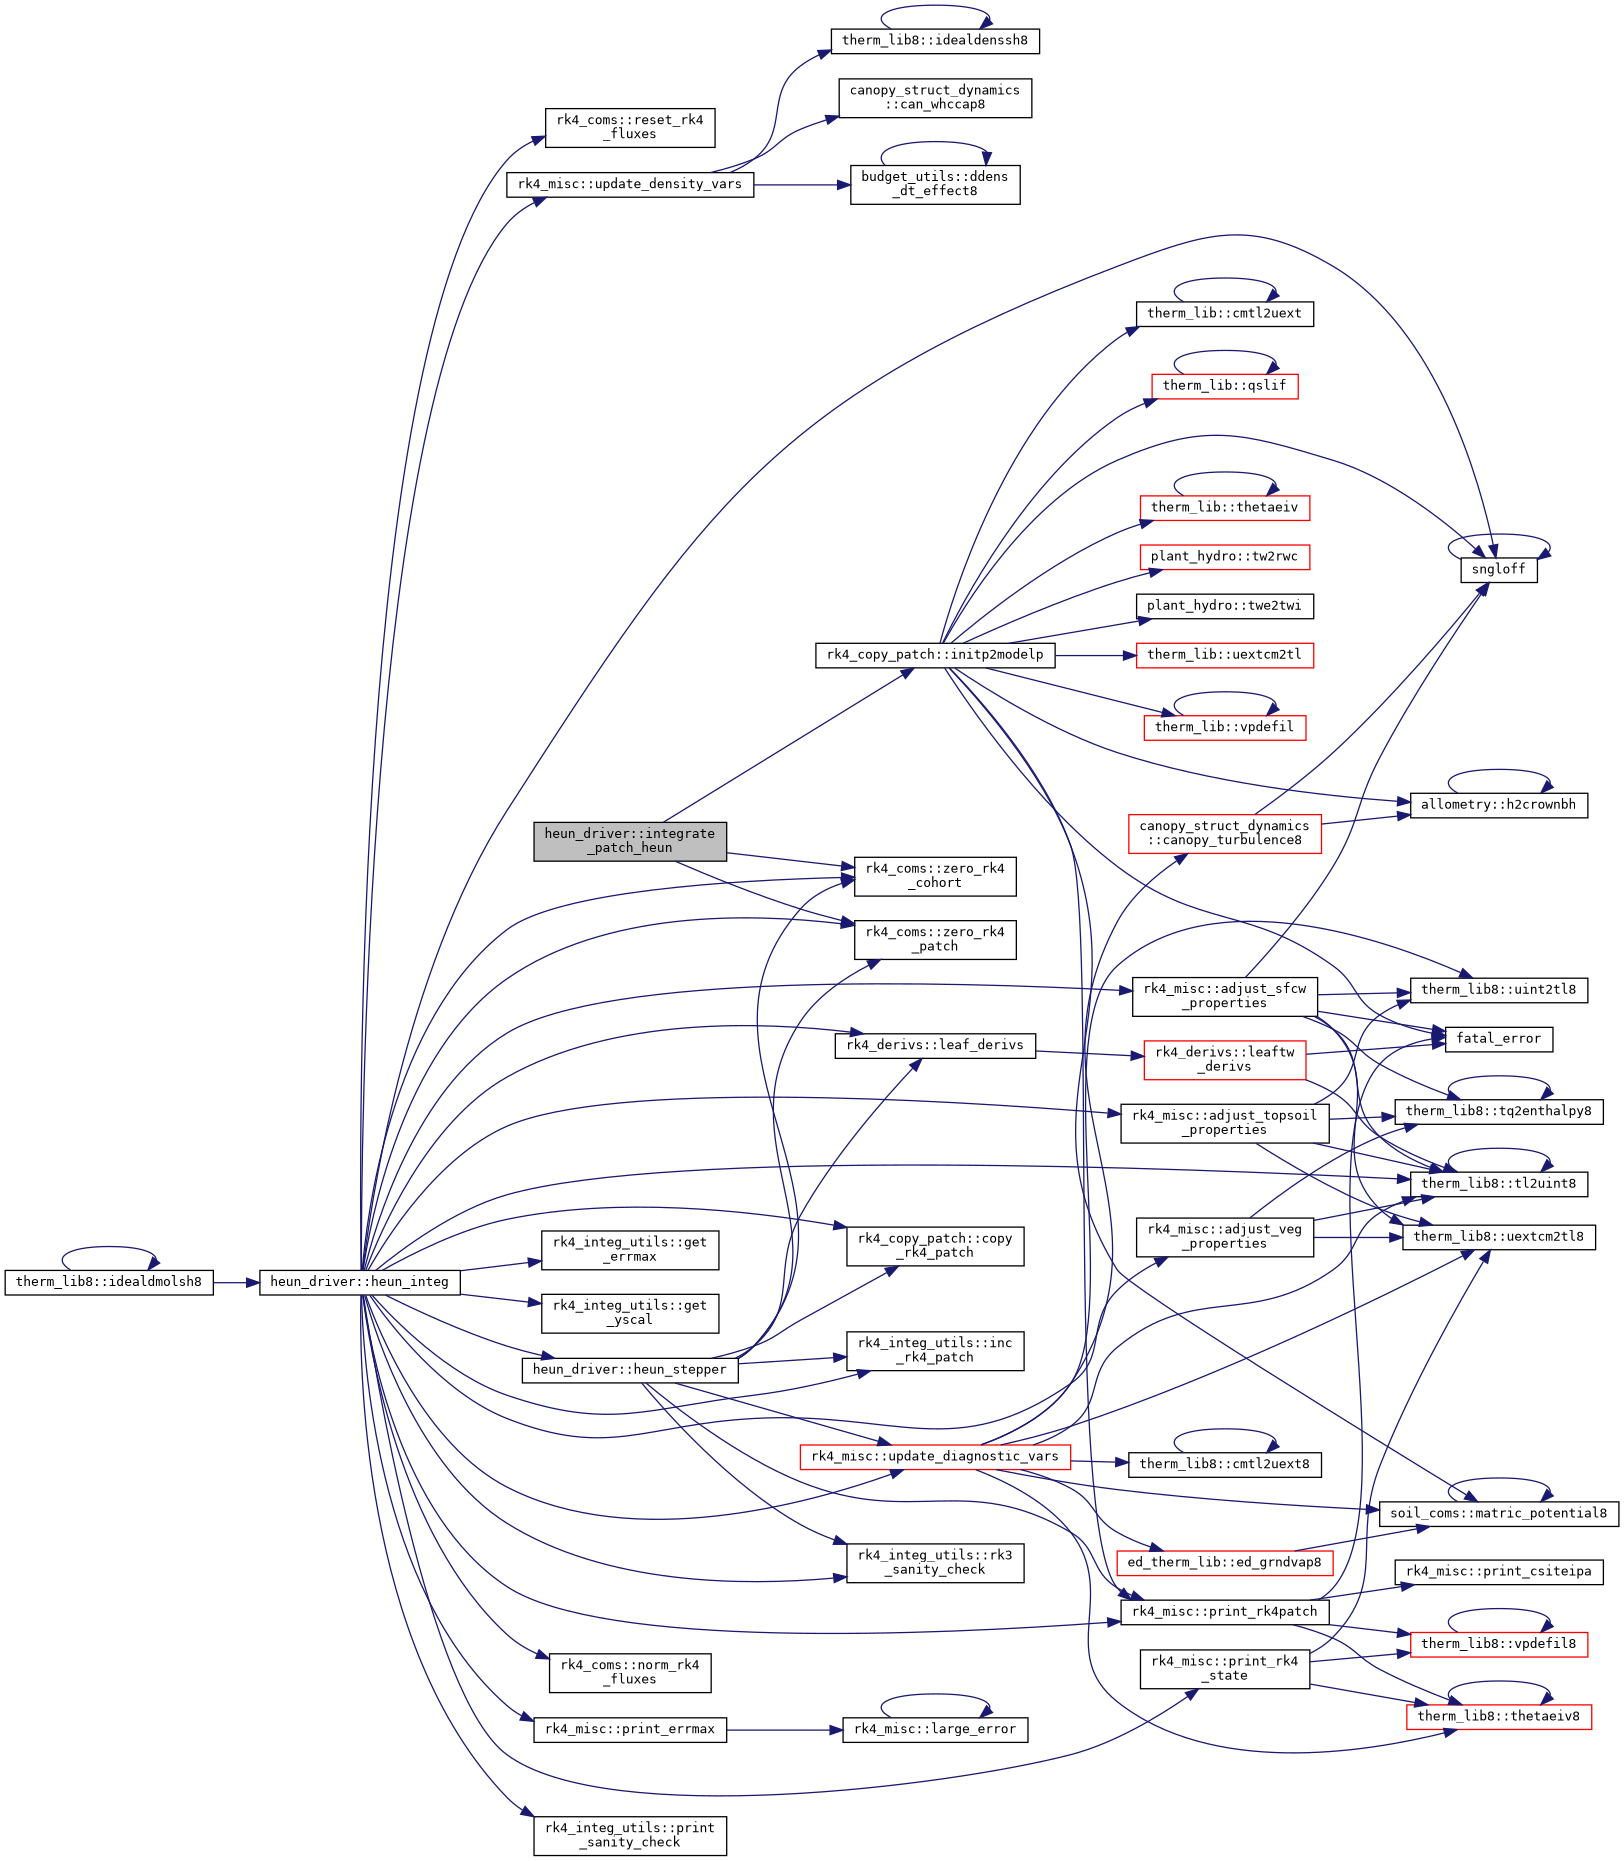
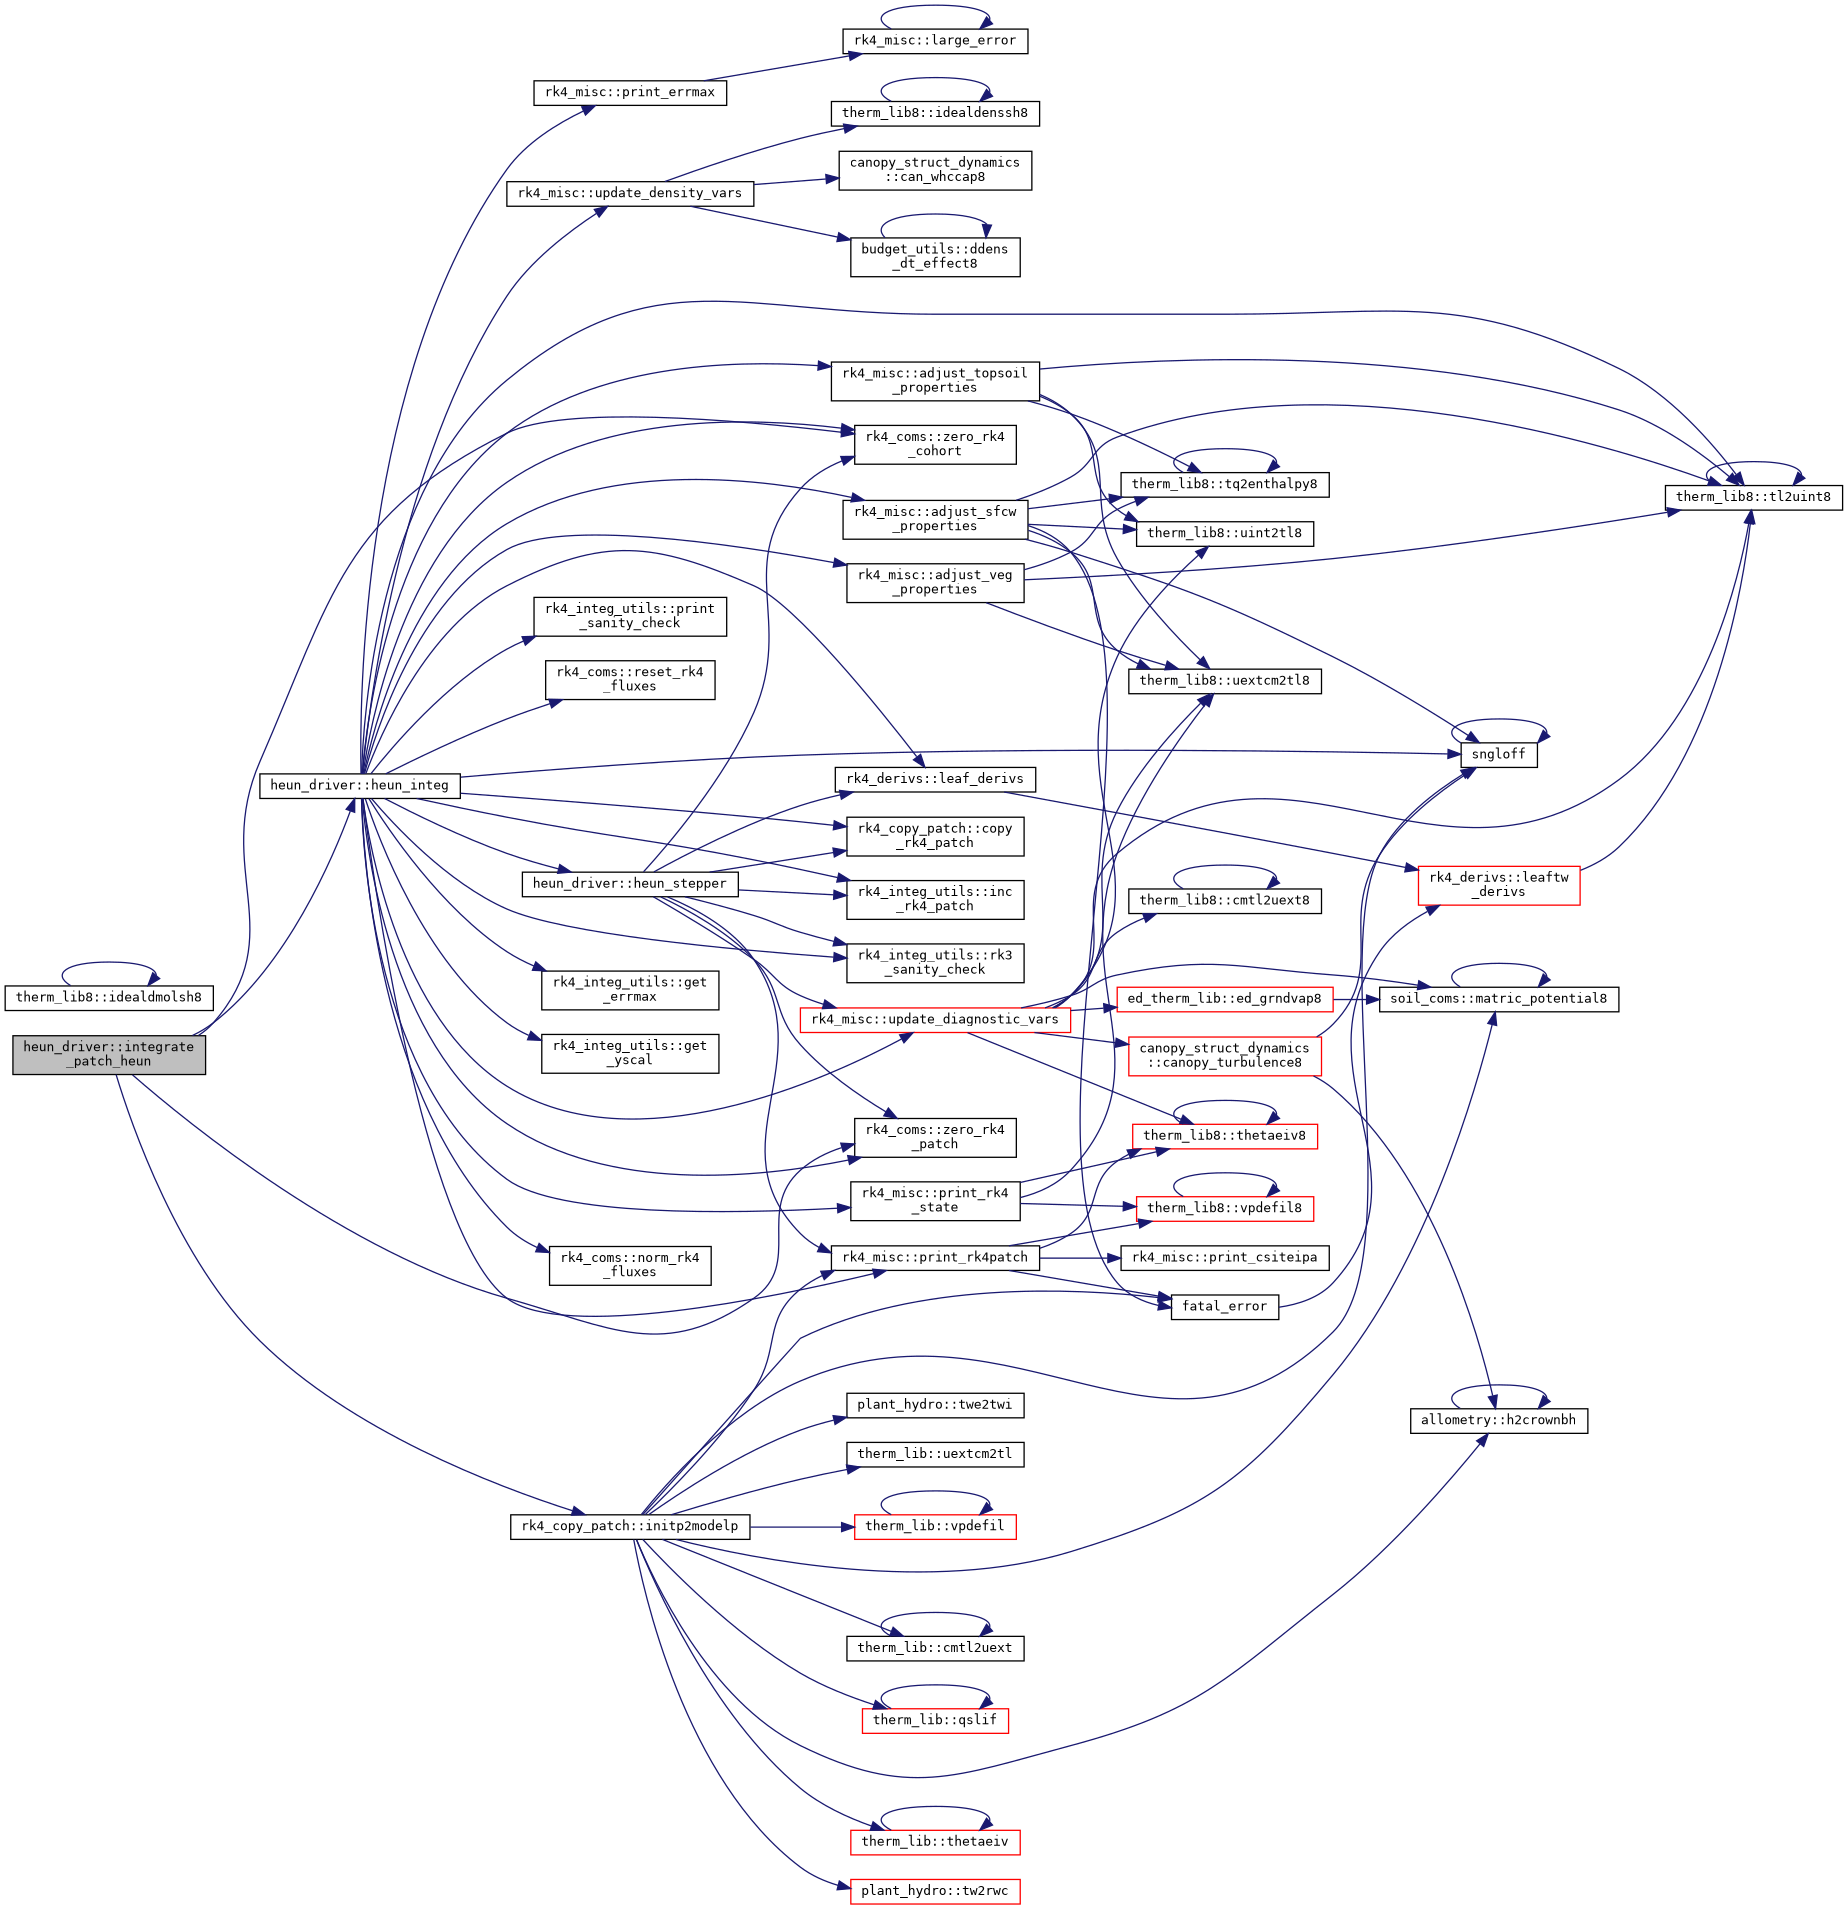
(1225, 656) -> (936, 1455)
(1372, 1049) -> (1357, 1095)
(230, 1283) -> (289, 936)
